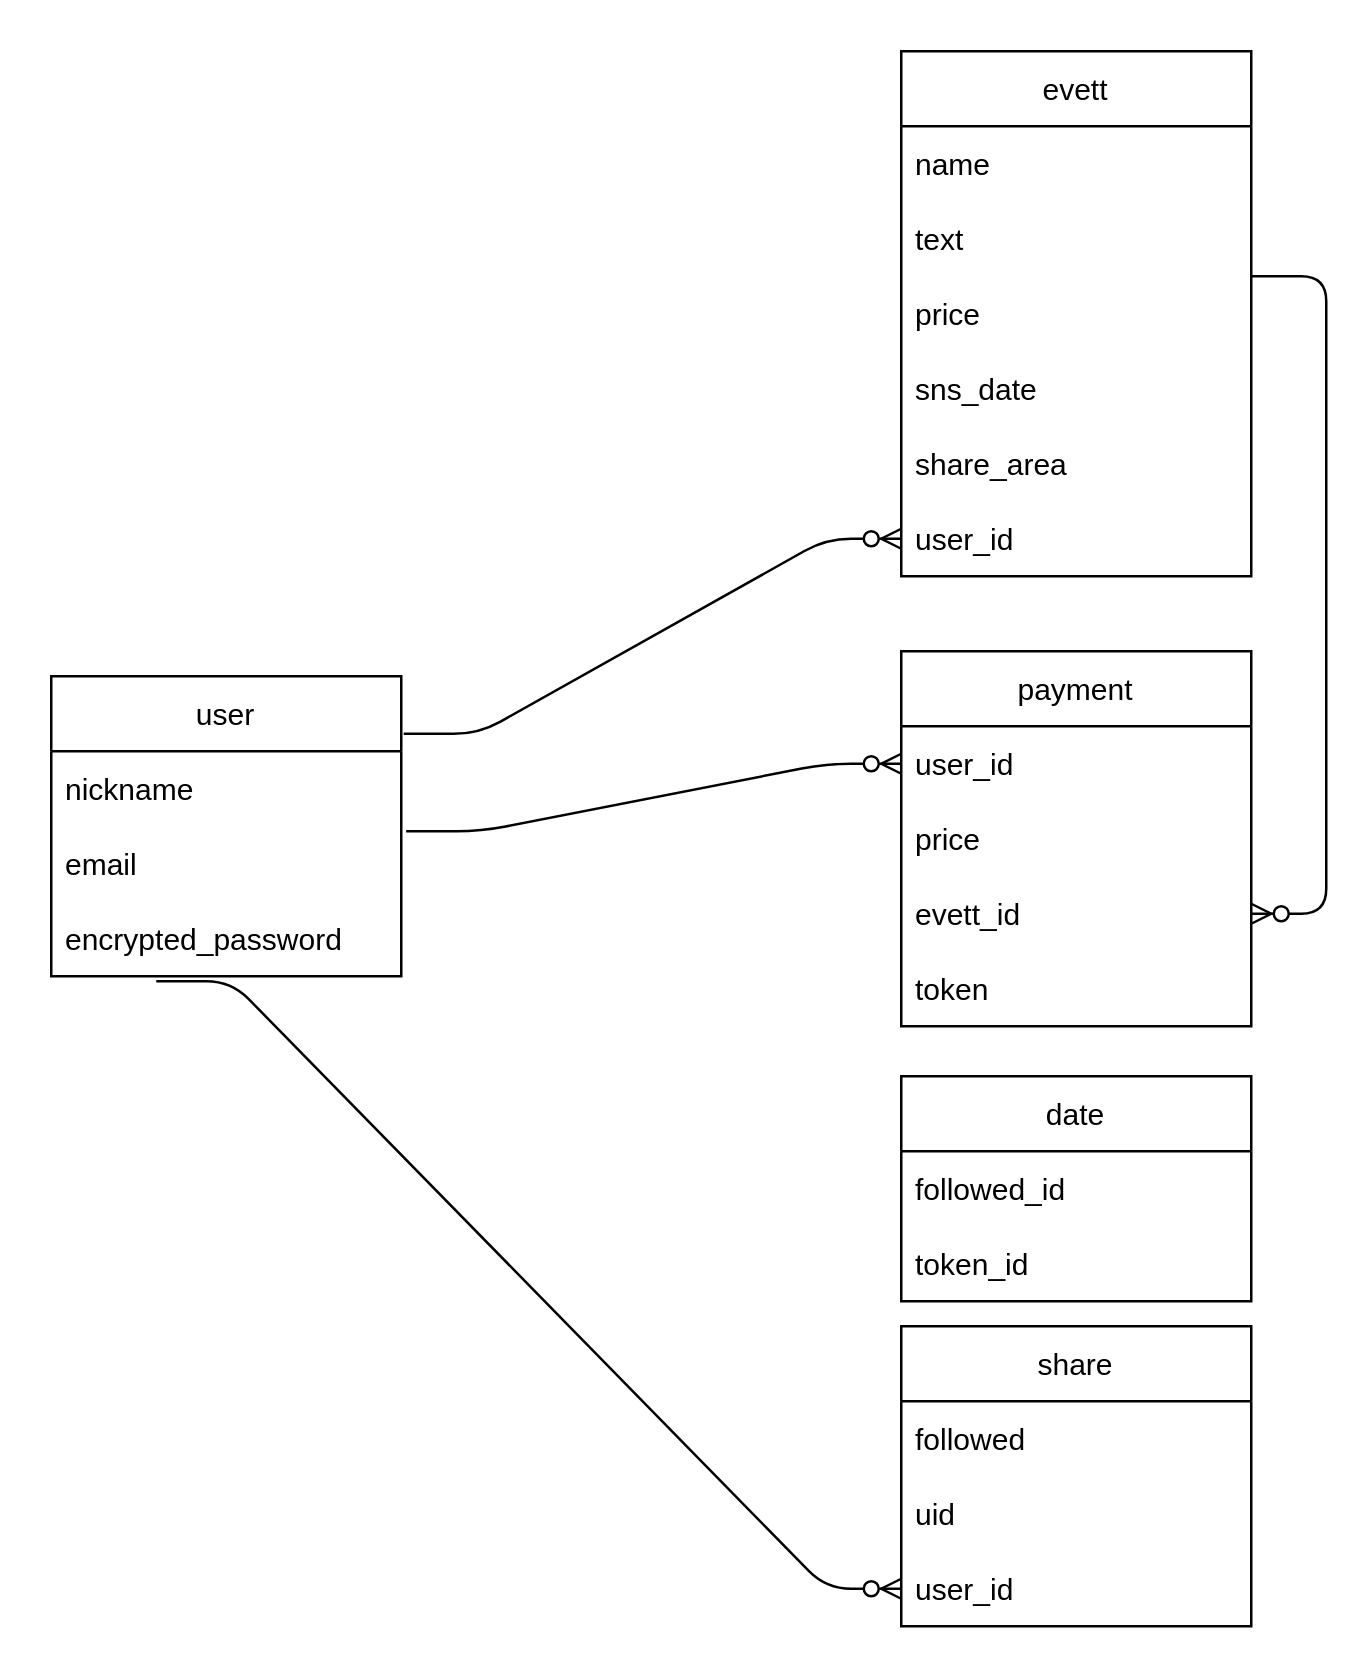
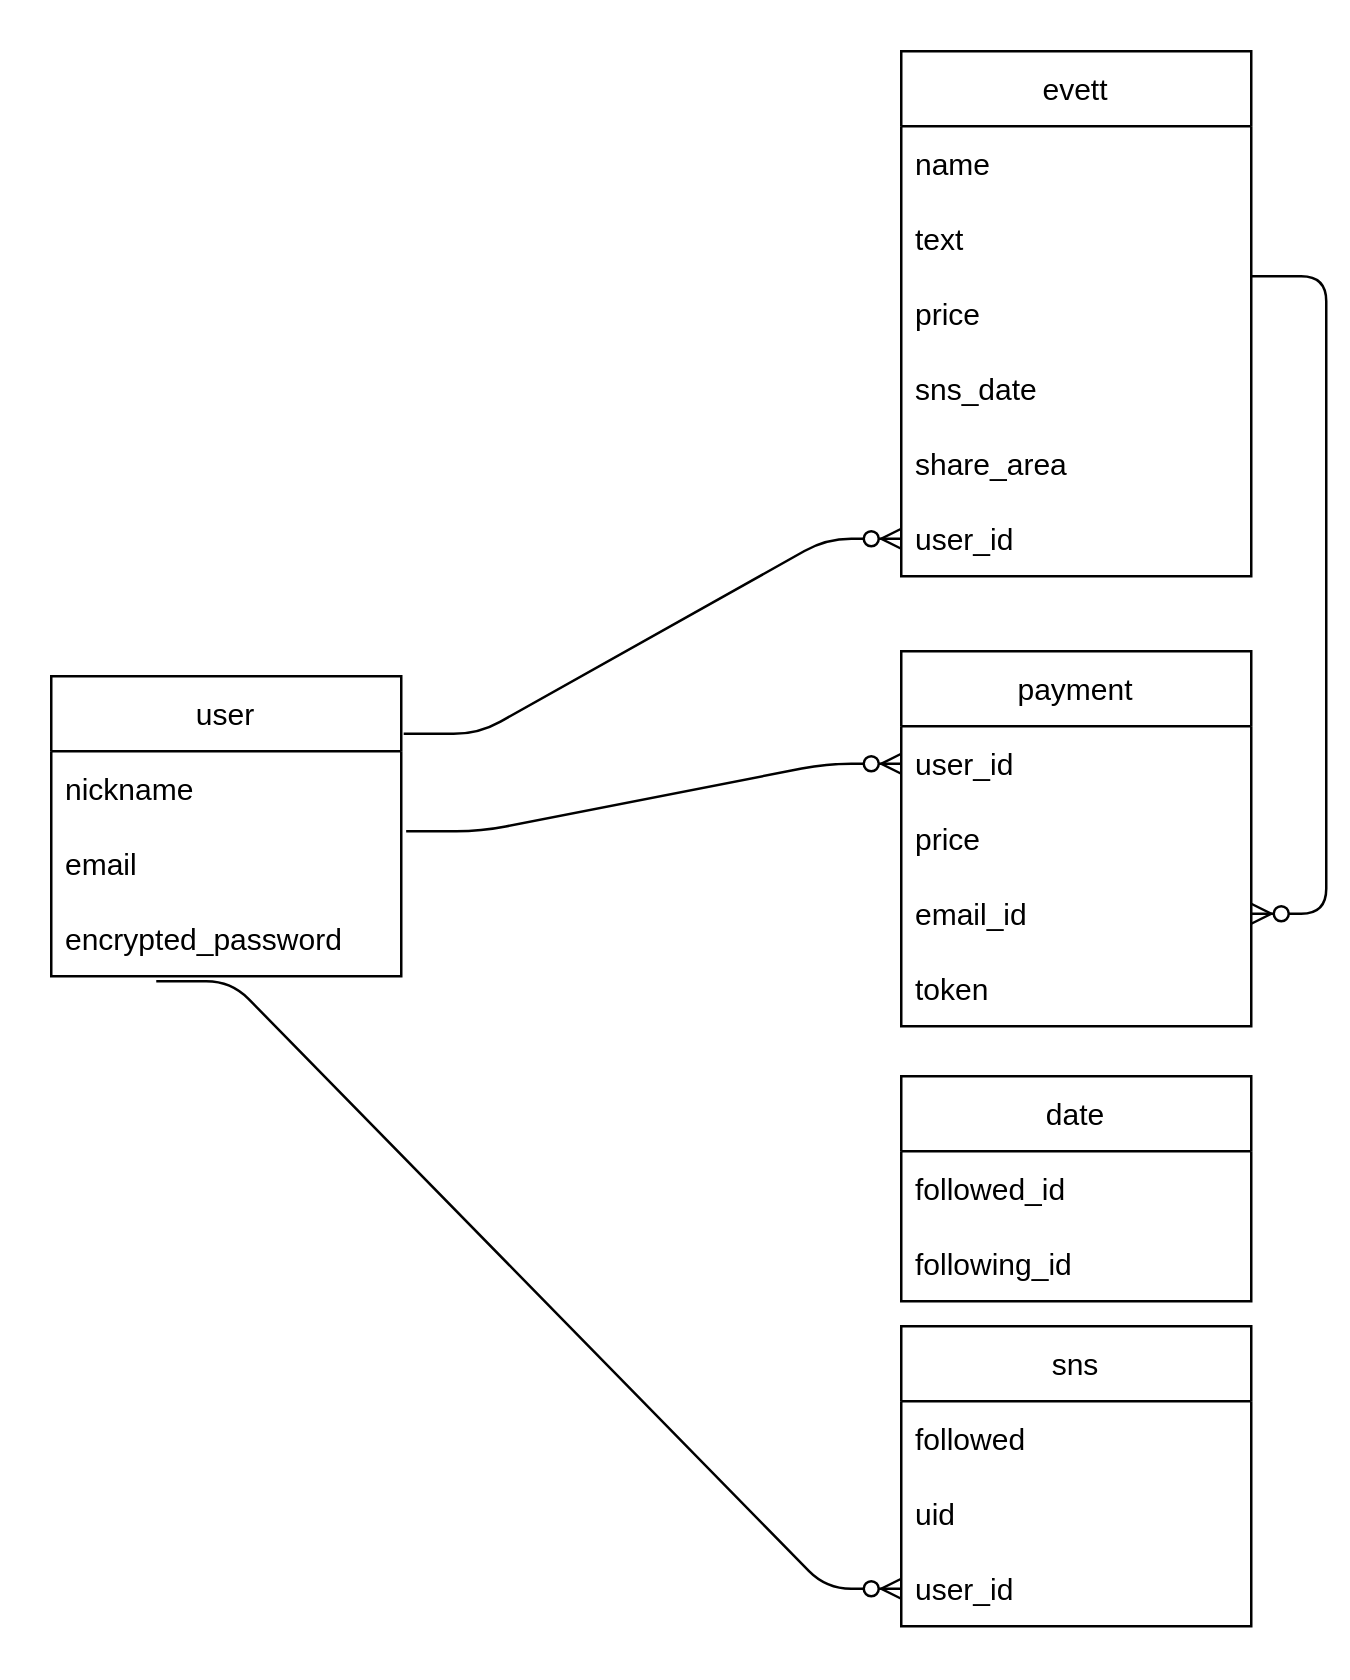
(978, 915) -> (971, 915)
(978, 1265) -> (1000, 1265)
(1075, 1365) -> (1075, 1365)
